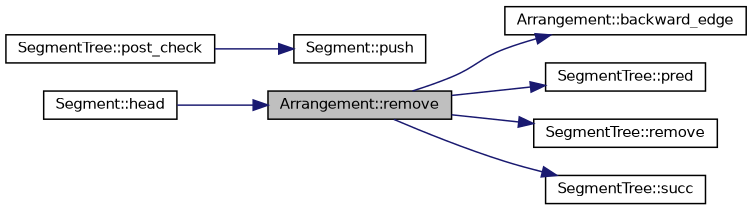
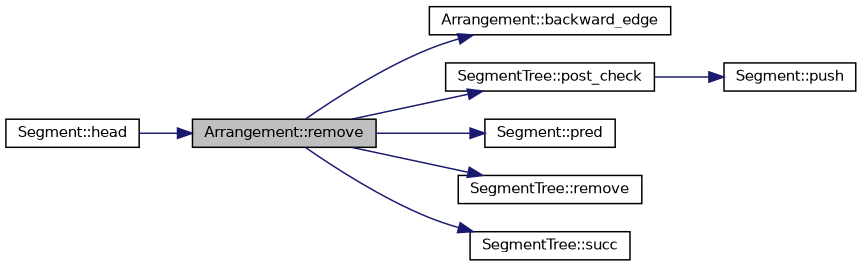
(626, 77) -> (550, 133)
none -> (410, 107)
